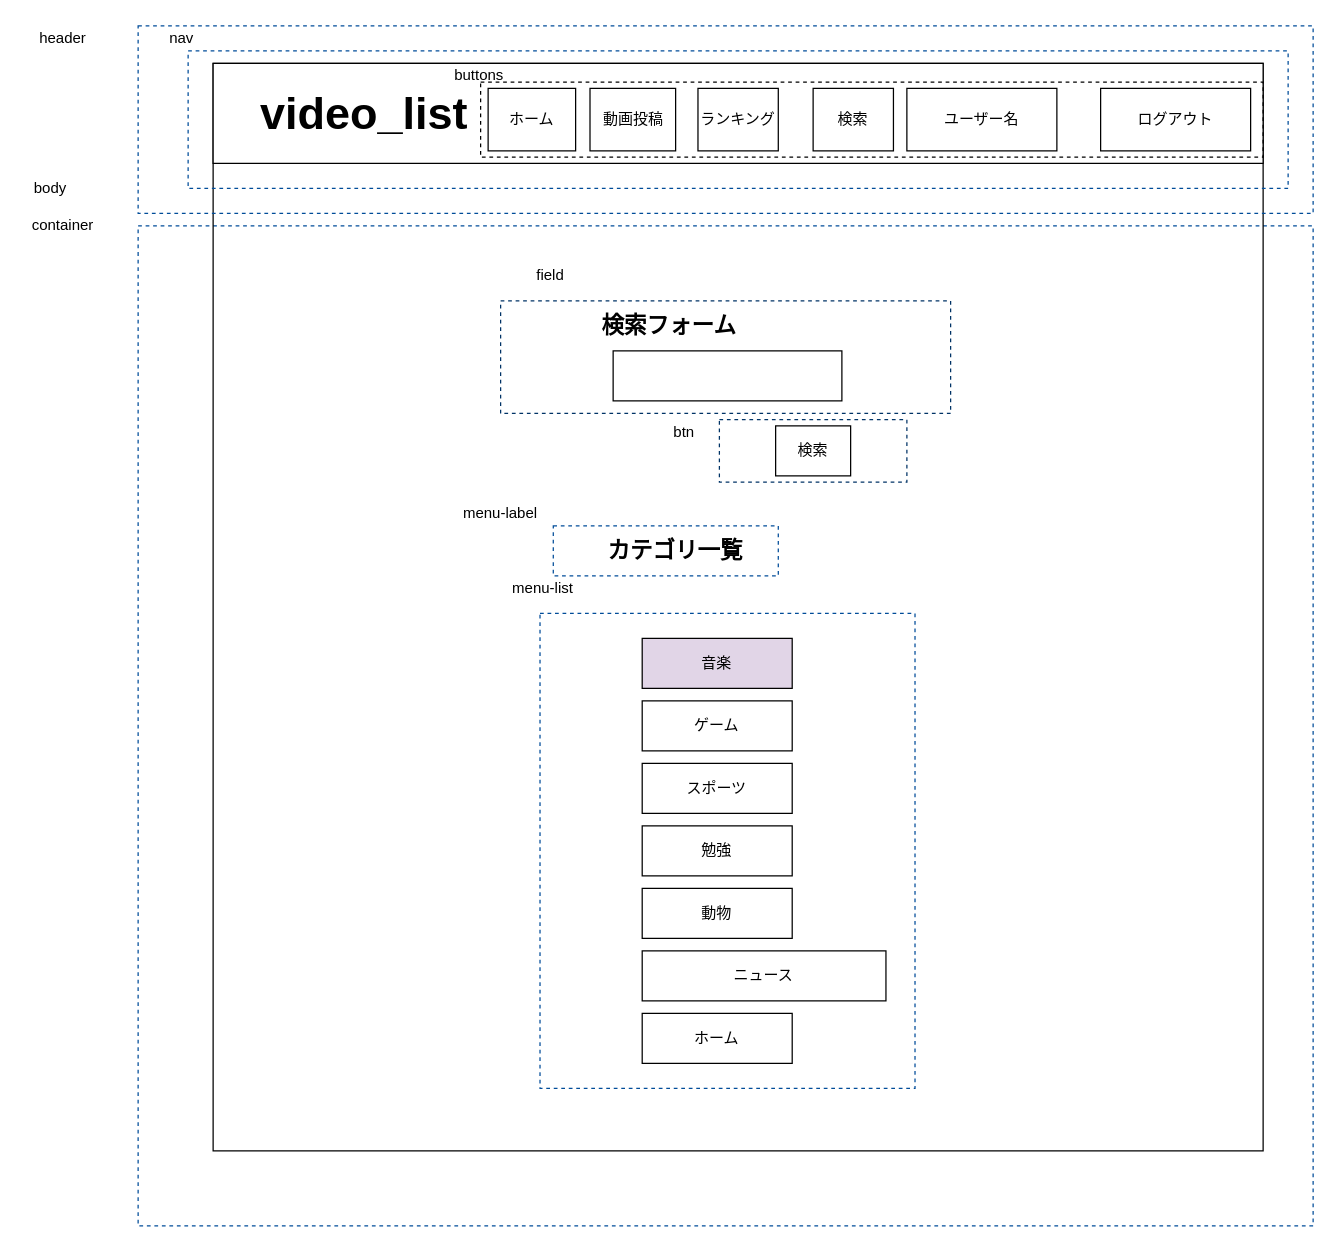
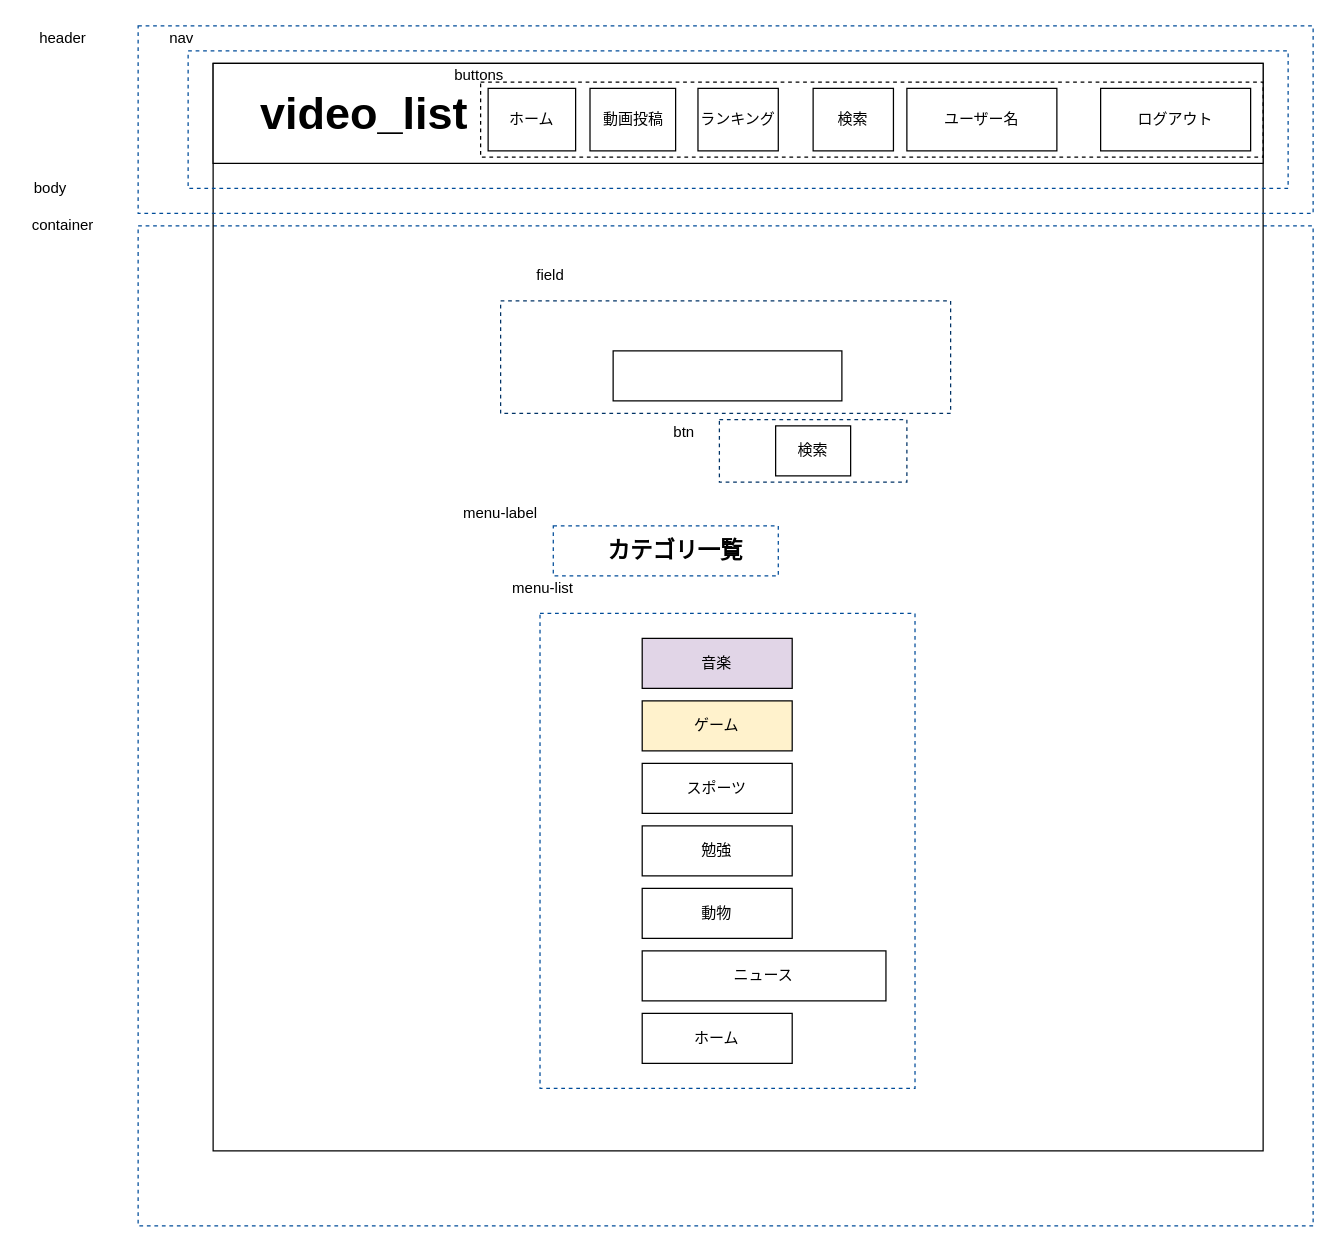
(669, 326) -> none
(717, 726) -> (717, 726)
